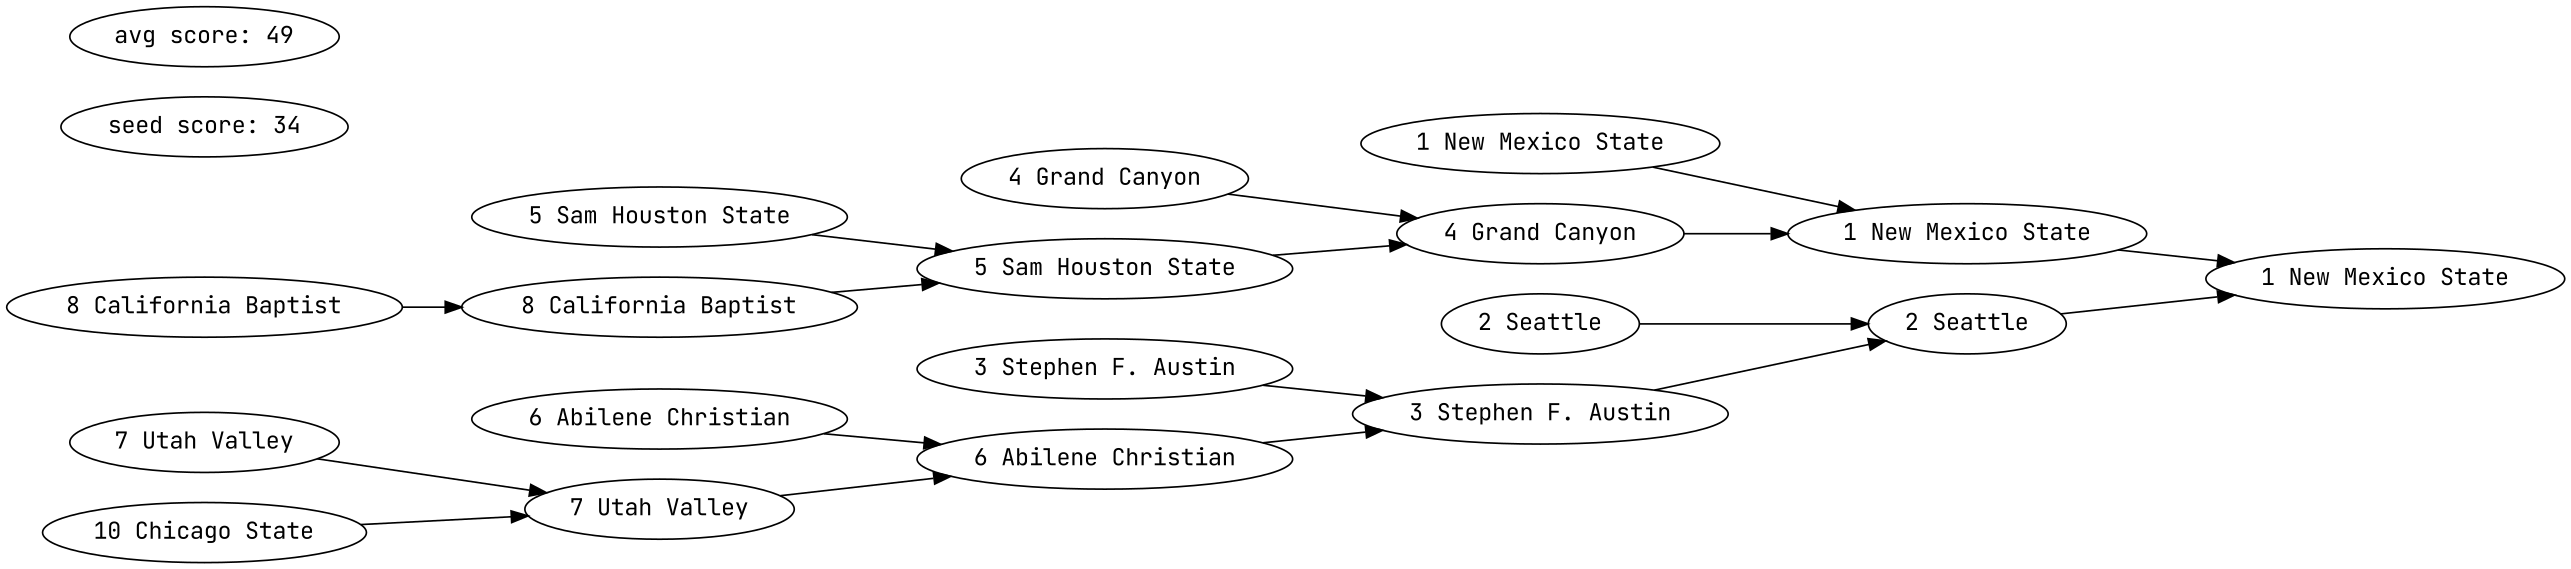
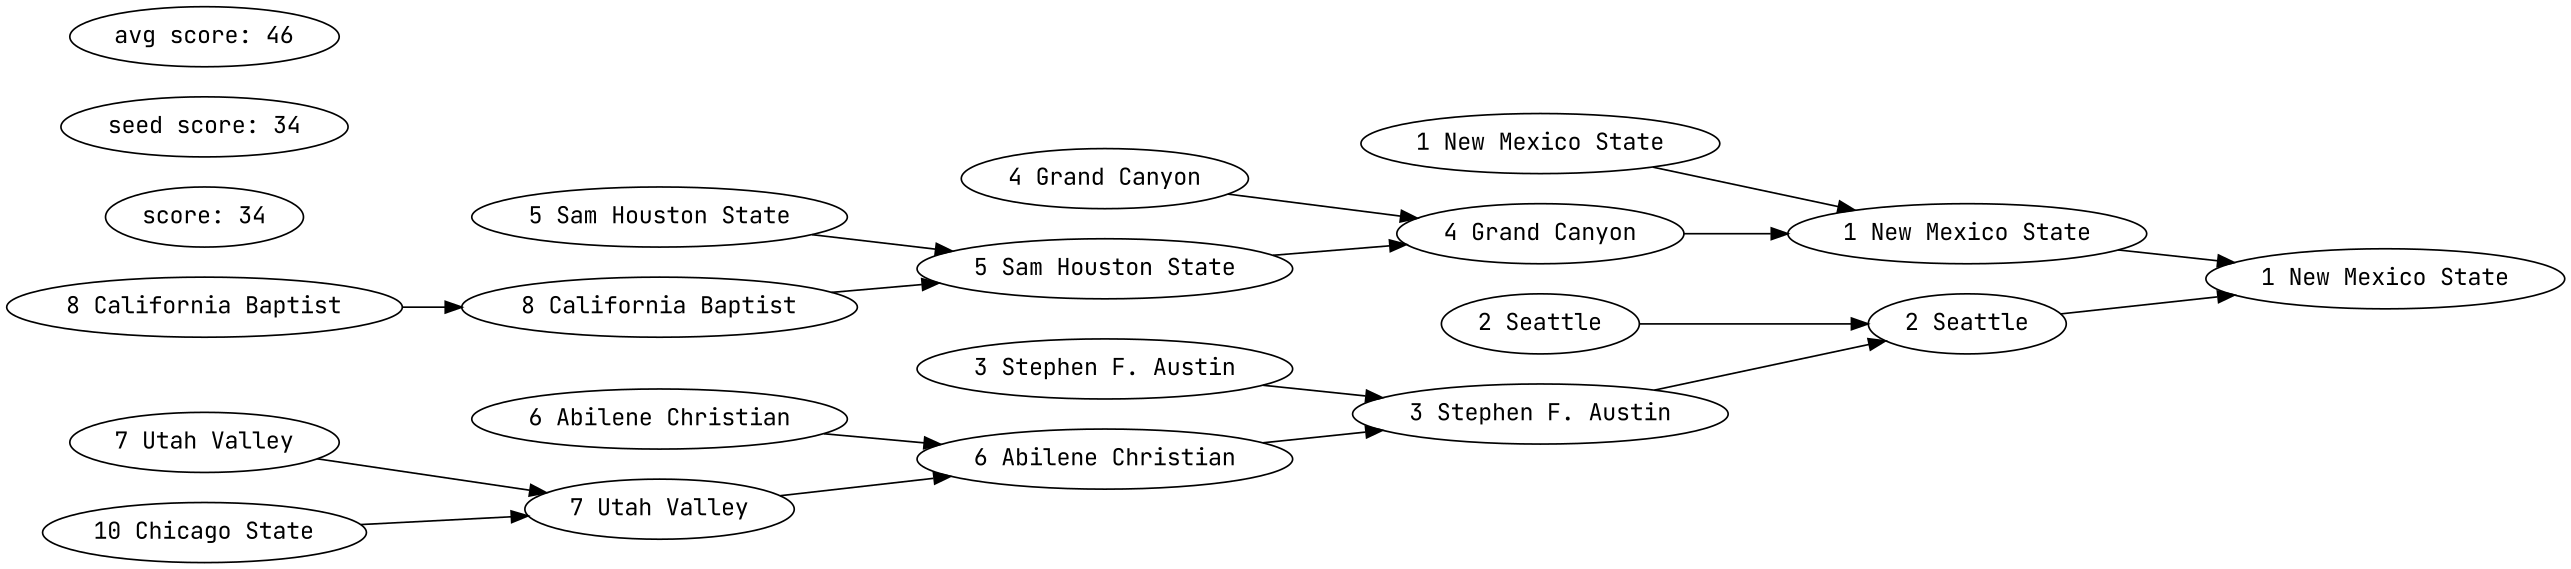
(205, 37) -> (205, 37)
none -> (205, 217)
